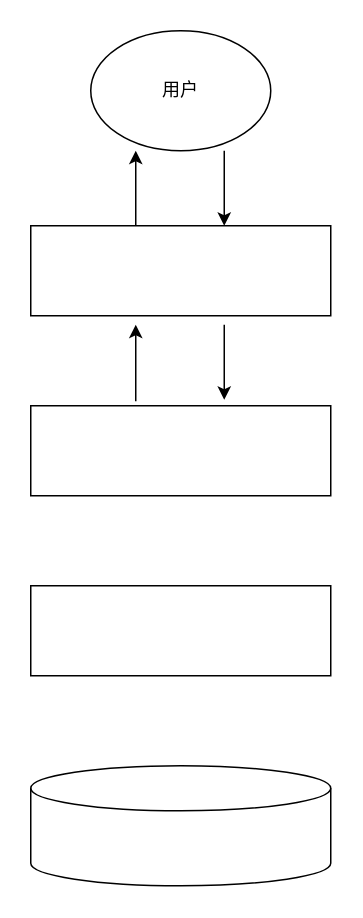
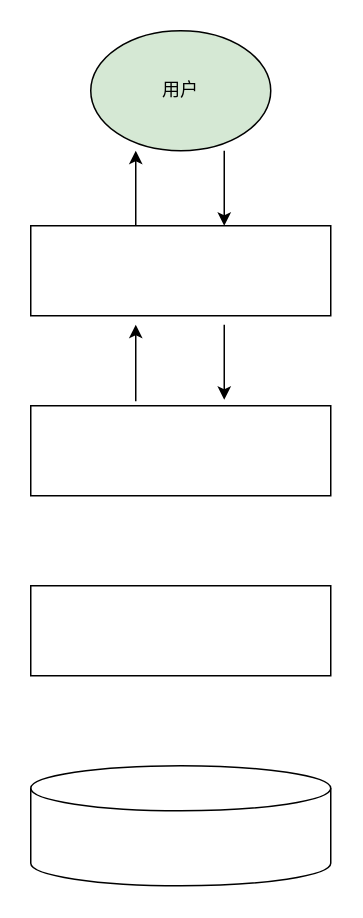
(181, 91) -> (181, 91)
